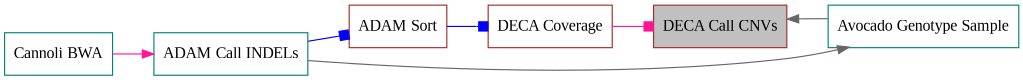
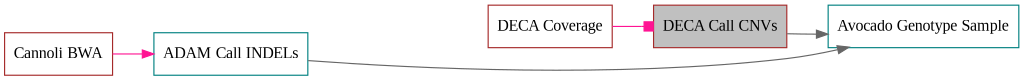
(813, 19) -> (802, 34)
(398, 26) -> none
(59, 54) -> (59, 54)
